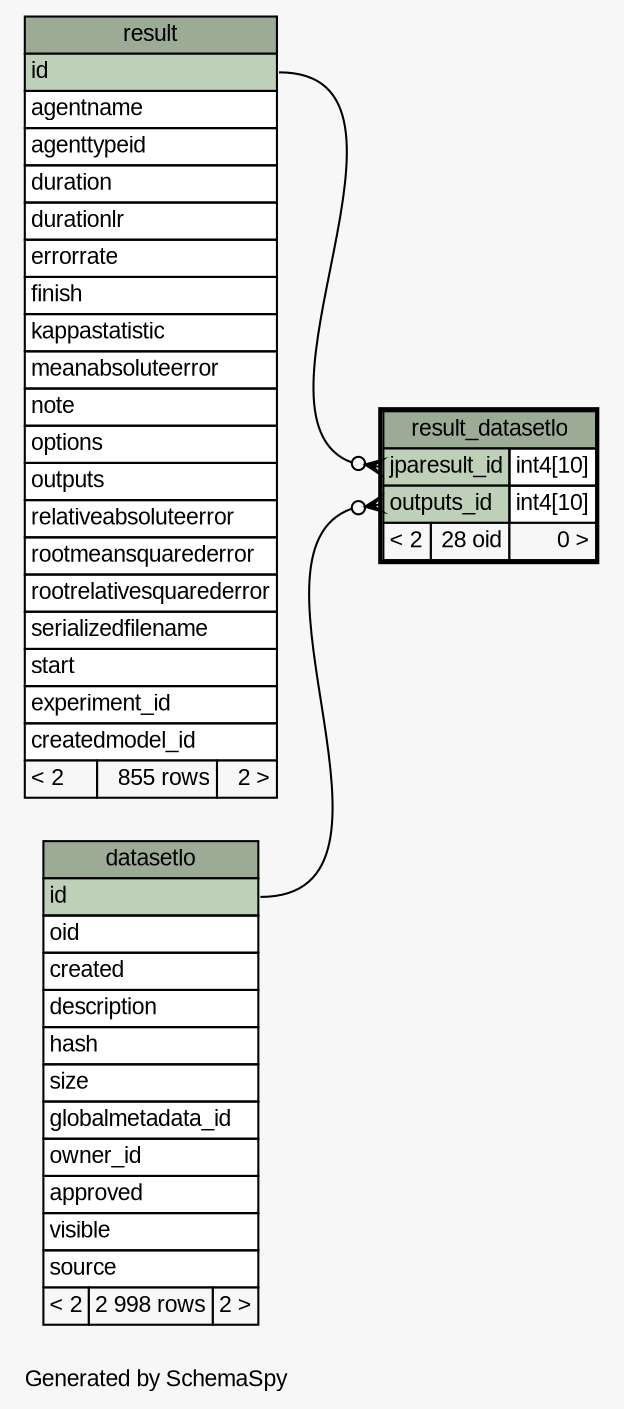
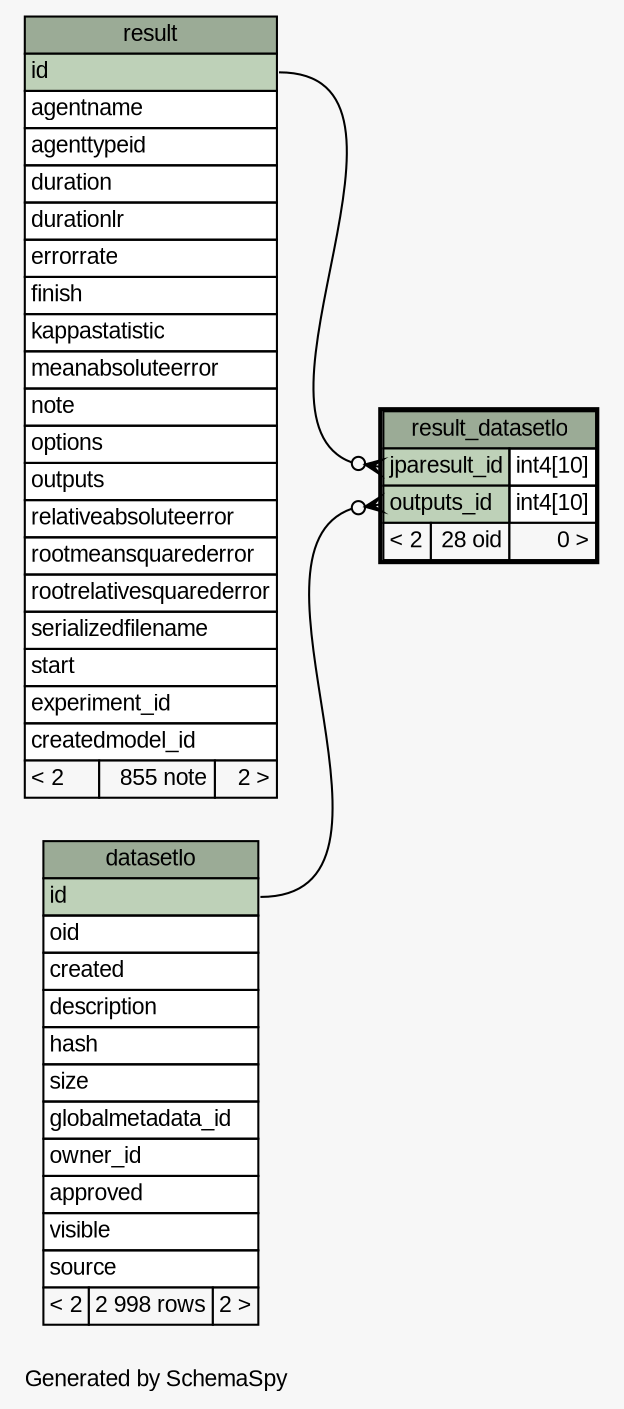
(164, 778) -> (164, 778)
